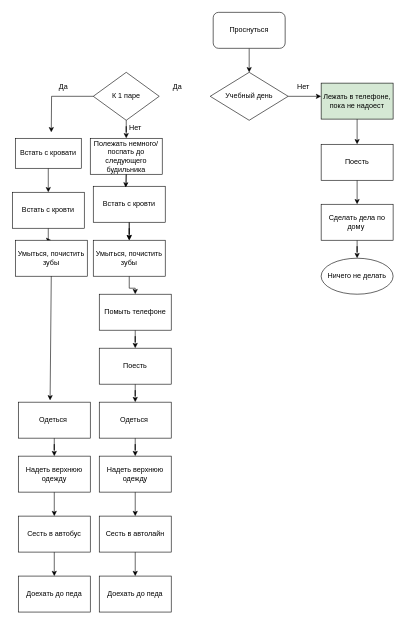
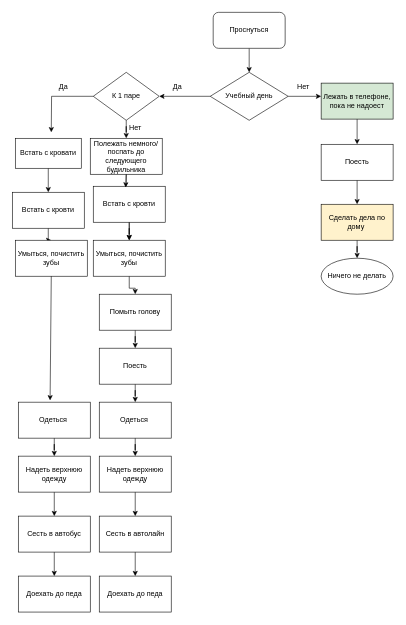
none -> (164, 96)
(357, 222) -> (357, 222)
(135, 312) -> (135, 312)
